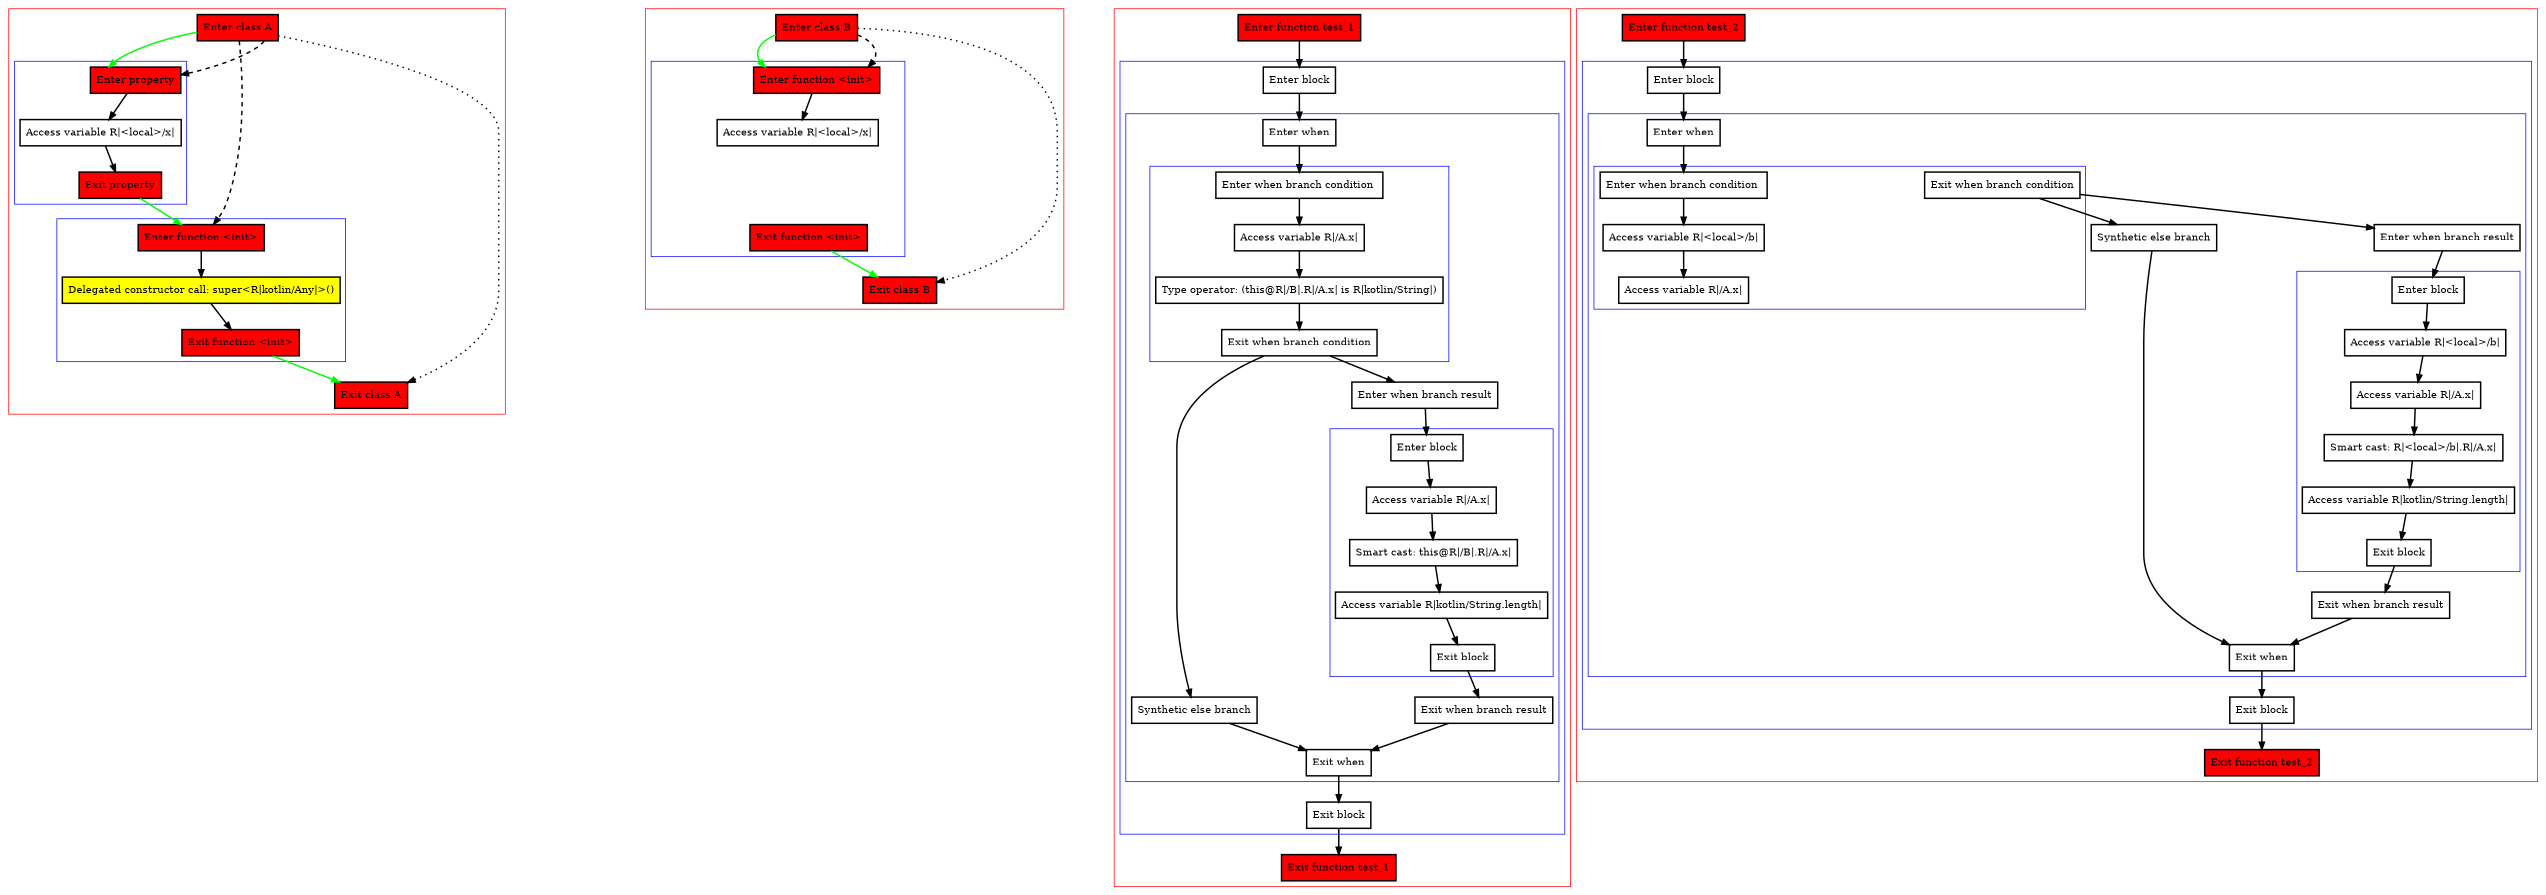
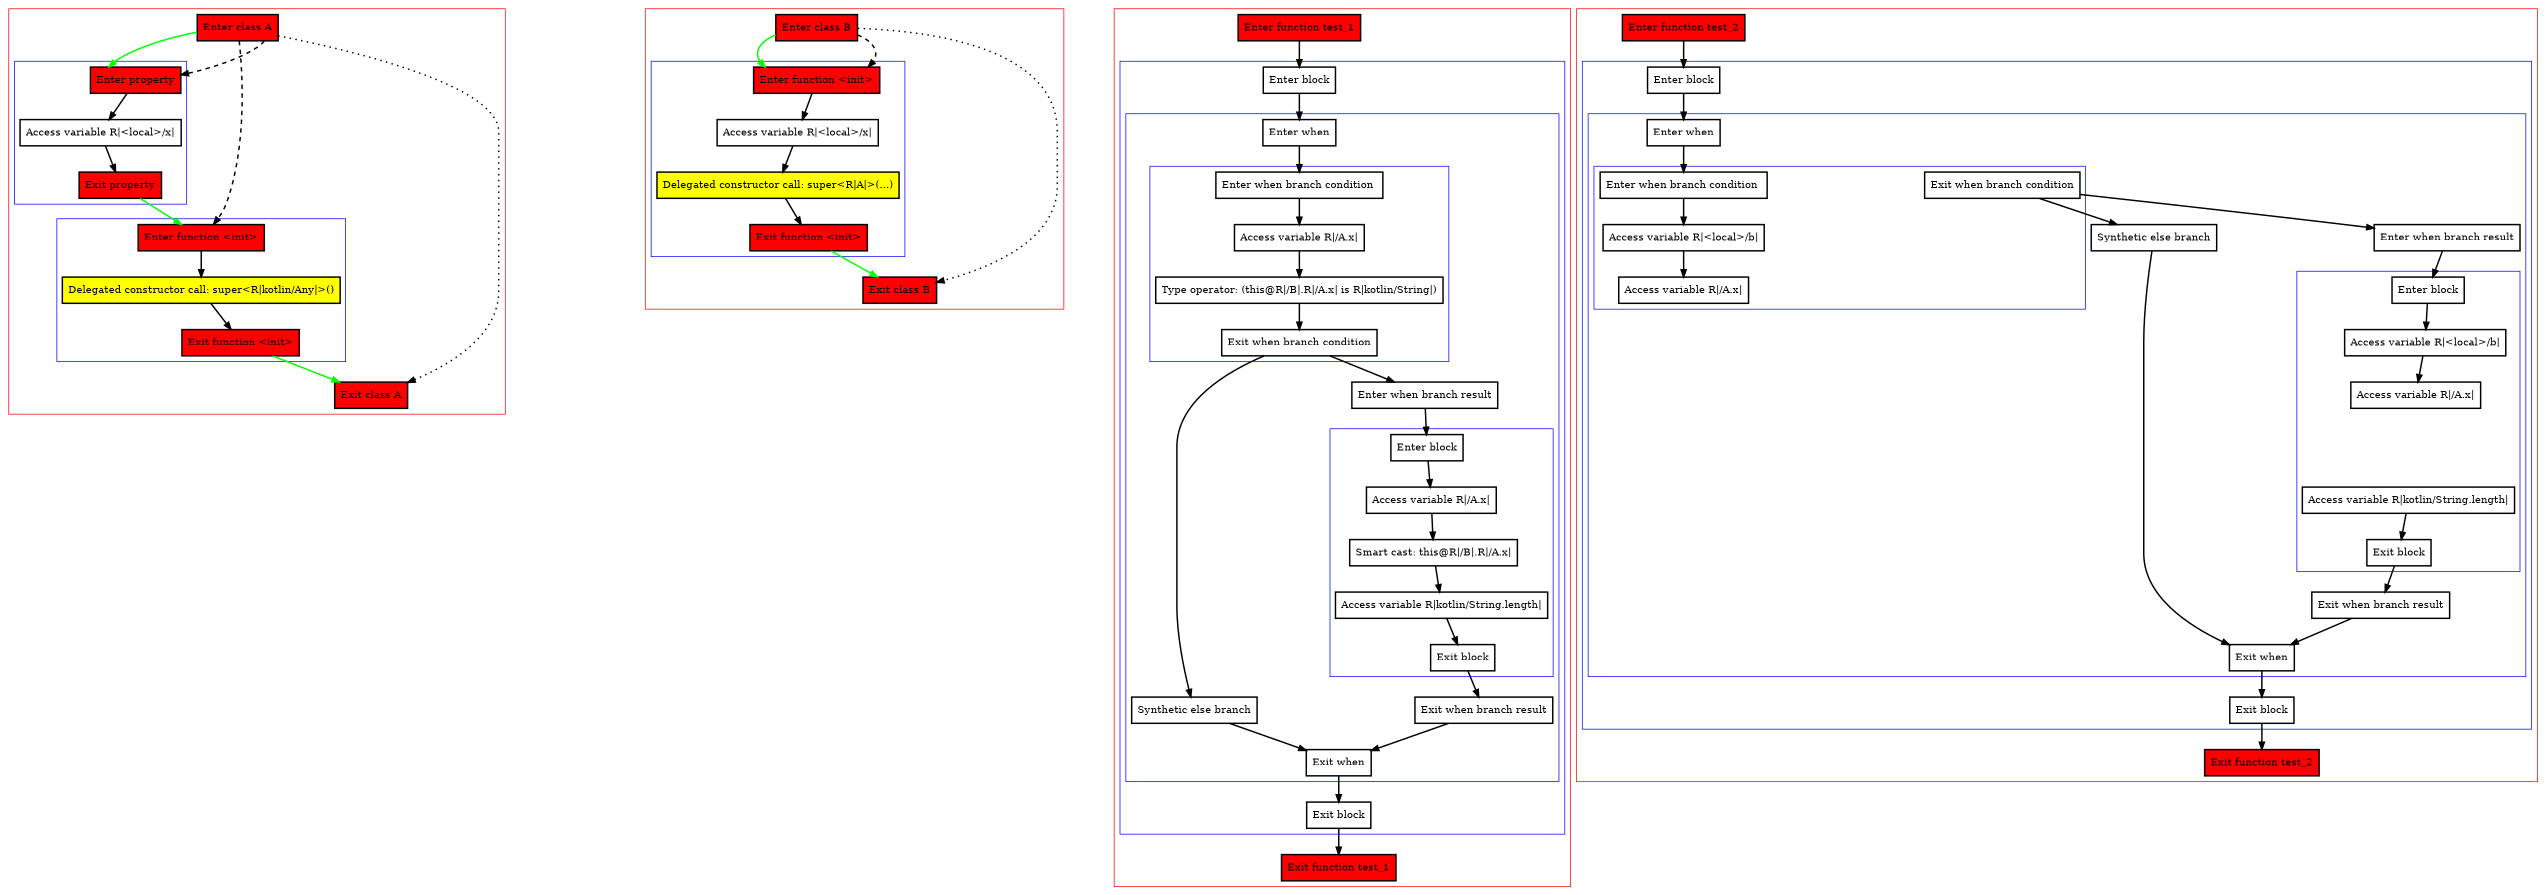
none -> (778, 185)
(2414, 448) -> none
